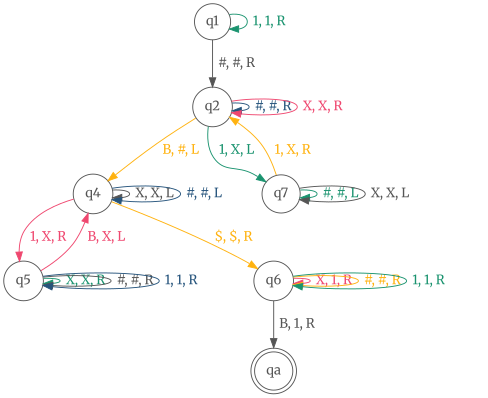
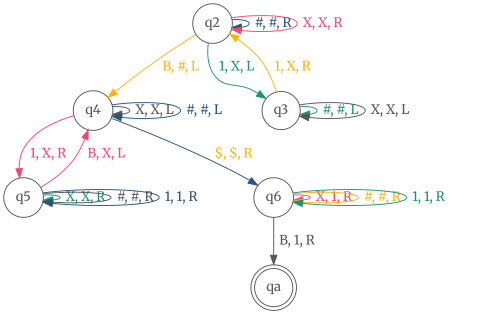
(213, 22) -> none
(281, 194) -> (281, 111)
(181, 230) -> (181, 147)
